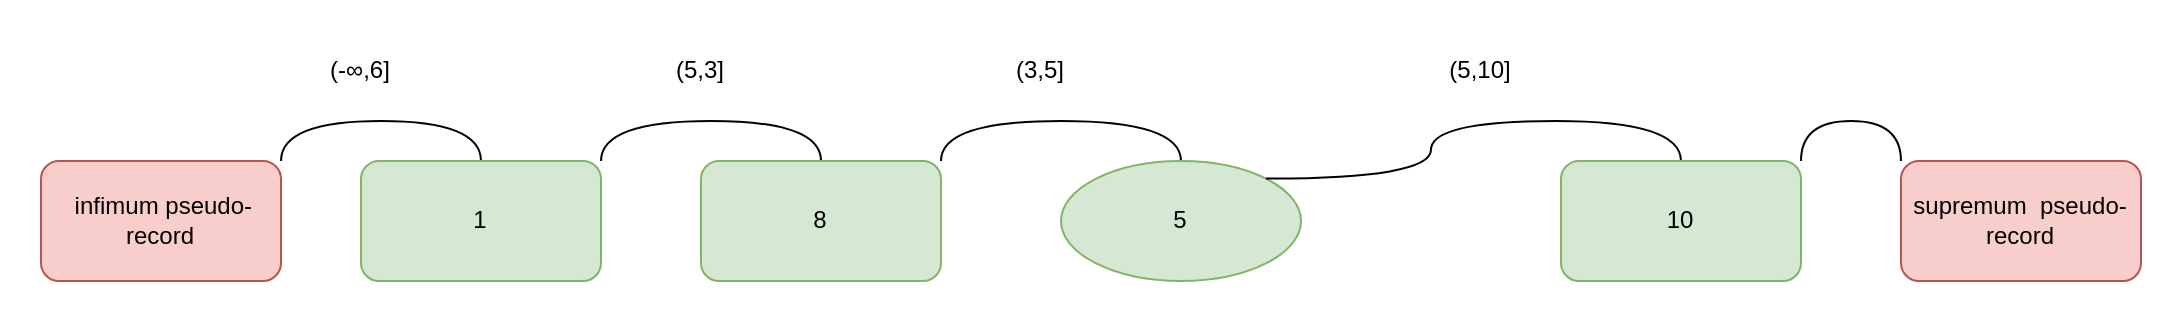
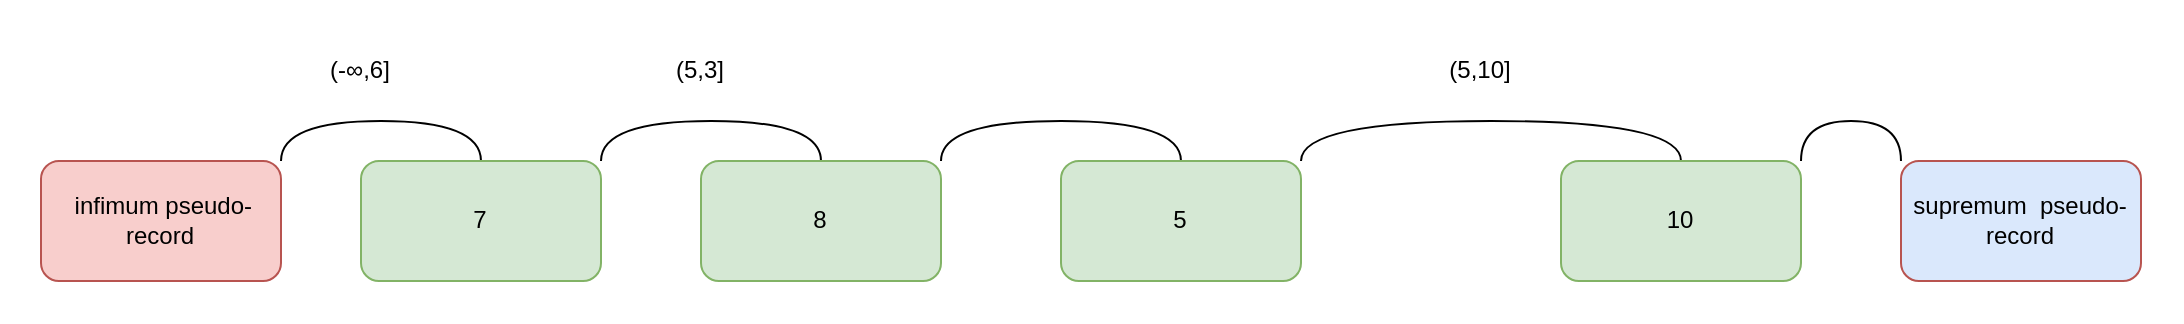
(1041, 71) -> none
(481, 221) -> (481, 221)
(1181, 221) -> (1181, 221)
(2021, 221) -> (2021, 221)
